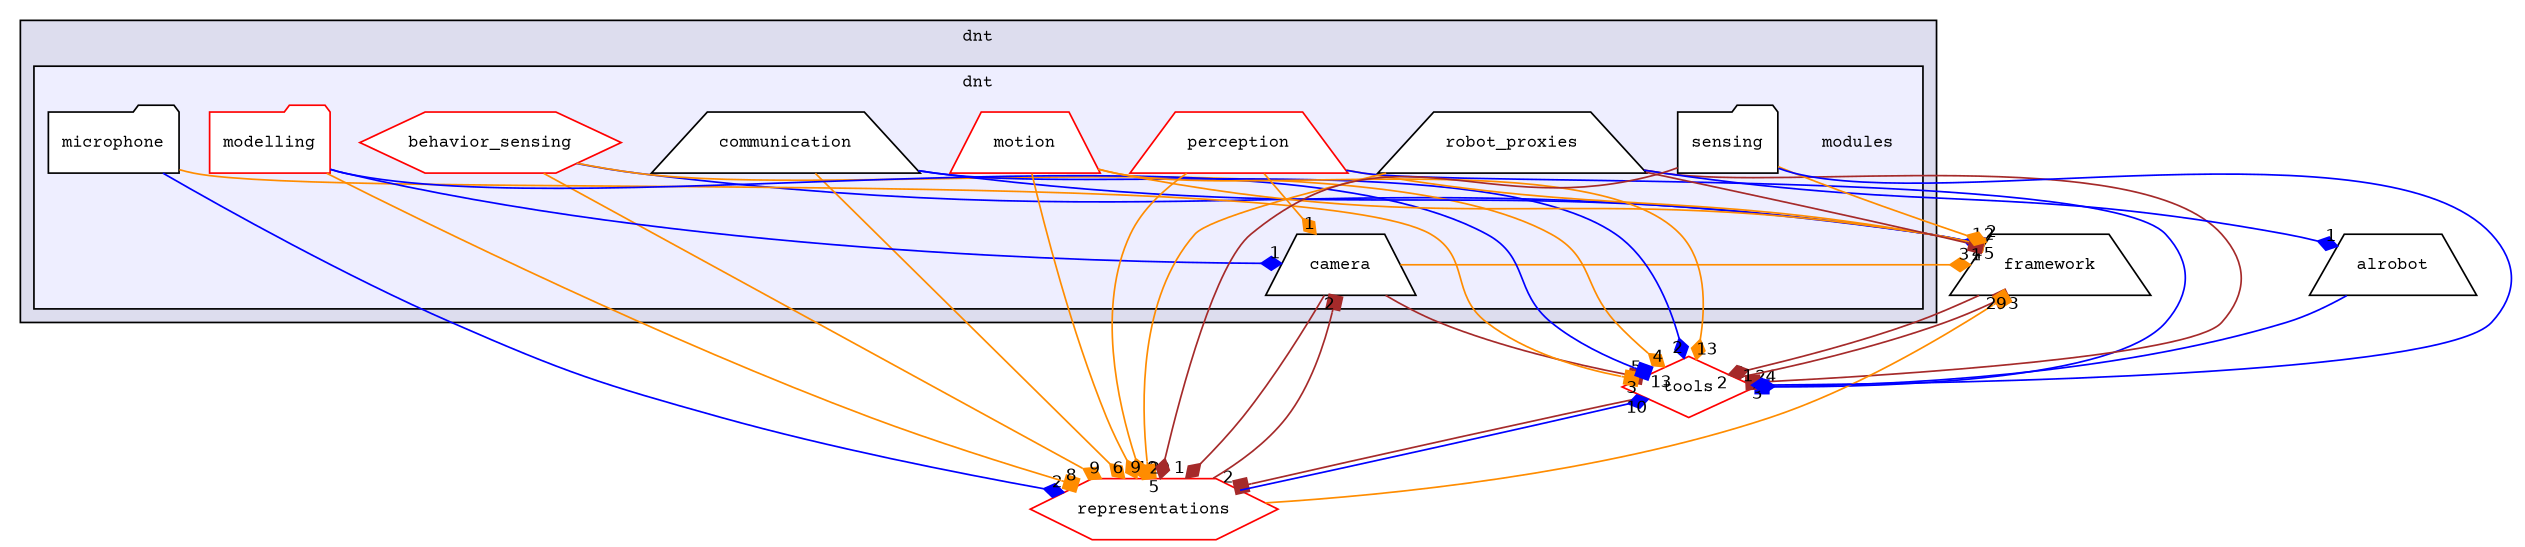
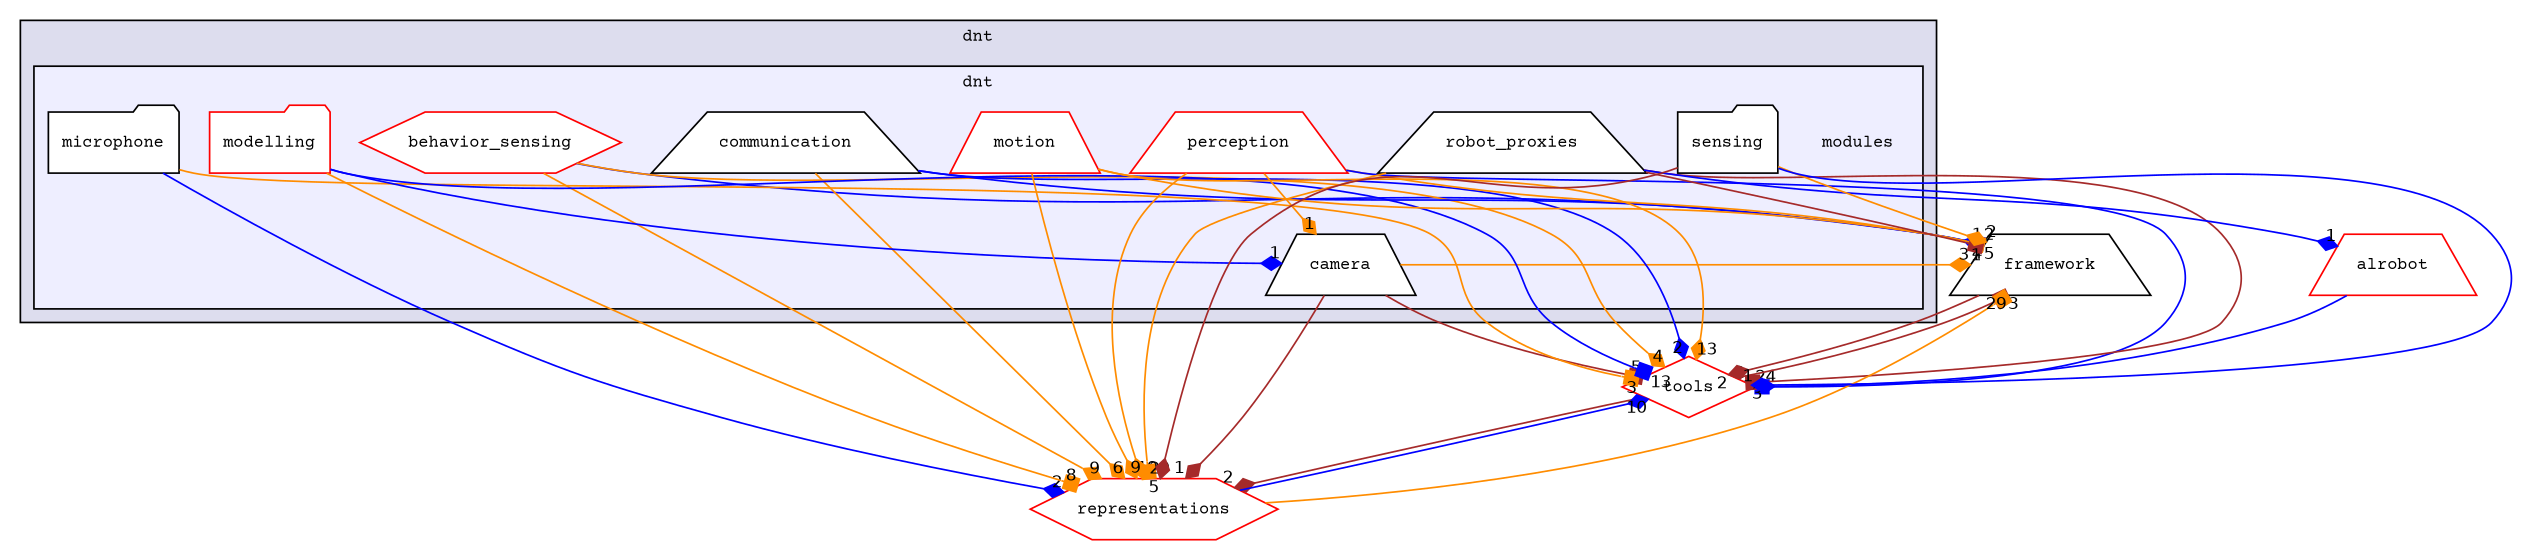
(2393, 265) -> (2393, 265)
(1292, 409) -> none
(1448, 440) -> (1448, 440)
